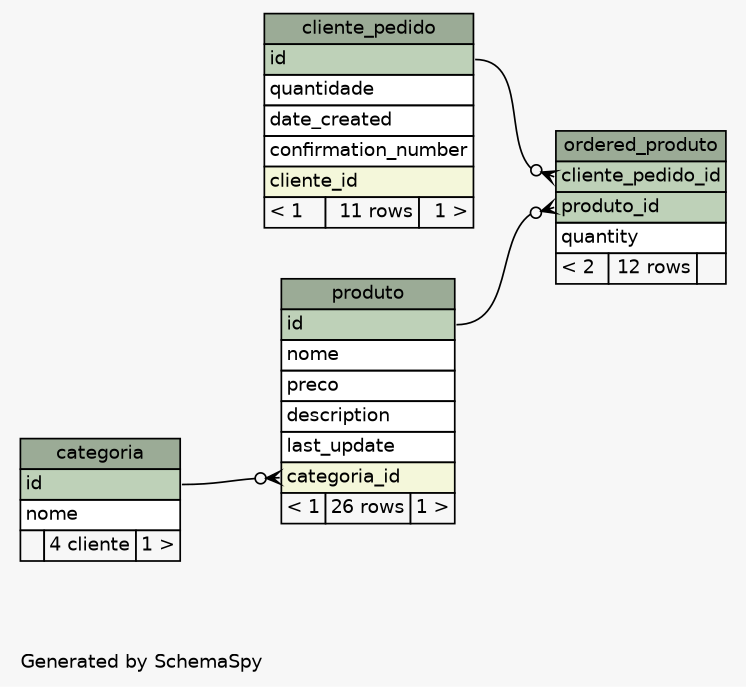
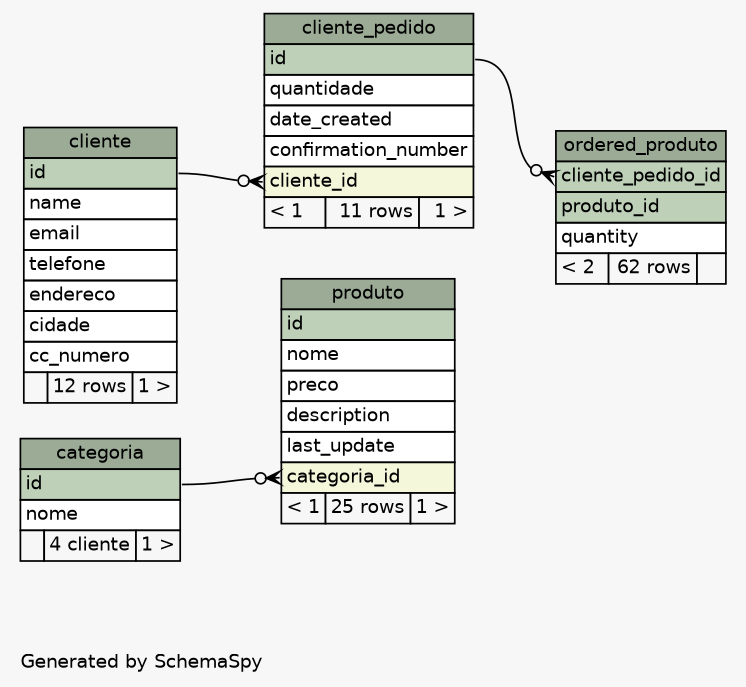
none -> (100, 265)
(655, 268) -> (655, 268)
(502, 278) -> none
(368, 507) -> (368, 507)
